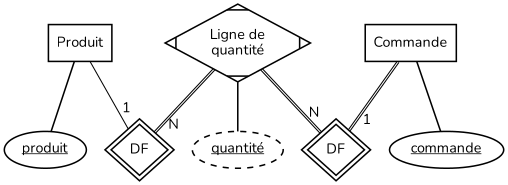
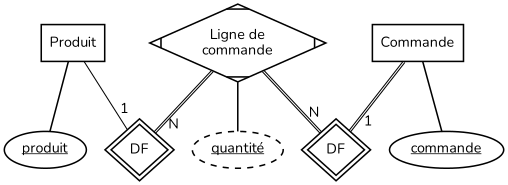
(238, 43) -> (238, 43)
